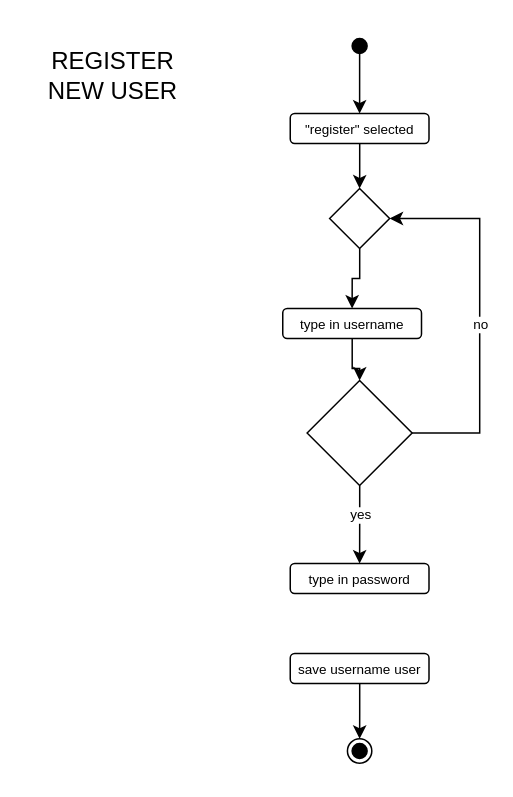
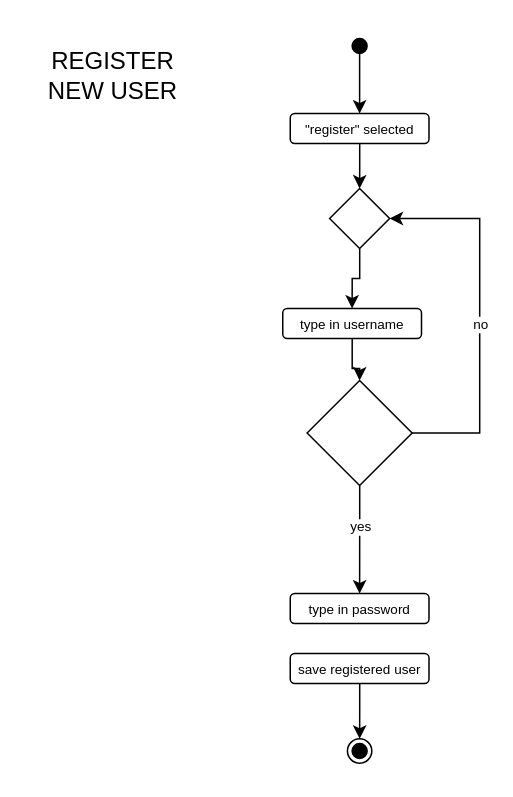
(360, 578) -> (360, 608)
(360, 668) -> (360, 668)
